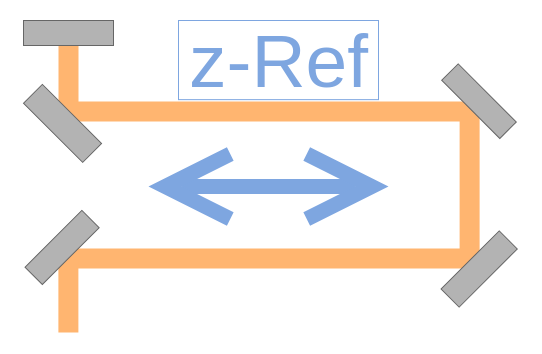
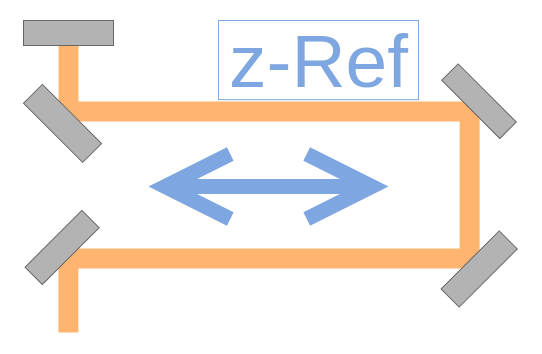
(279, 60) -> (319, 60)
